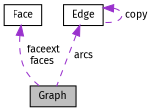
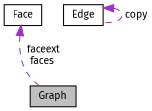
(66, 61) -> none
